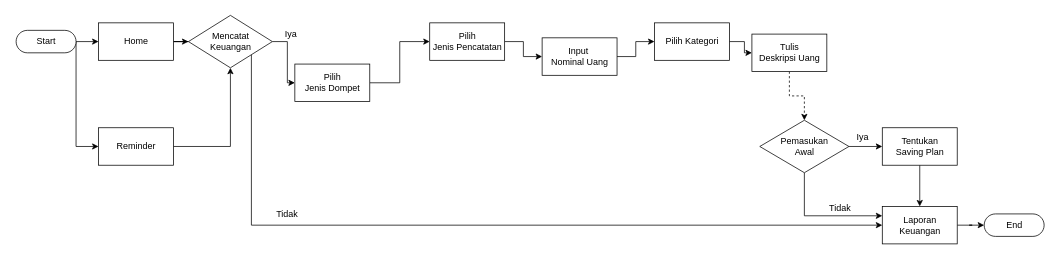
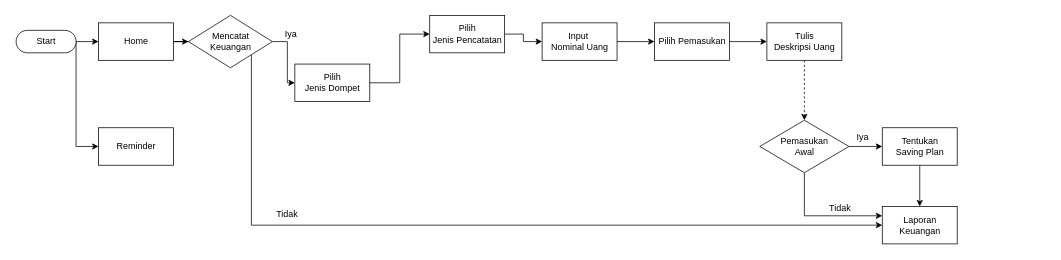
(467, 42) -> (467, 34)
(692, 42) -> (692, 42)
(789, 53) -> (804, 42)
(579, 57) -> (579, 42)
(230, 139) -> none
(970, 225) -> none
(1014, 225) -> none
